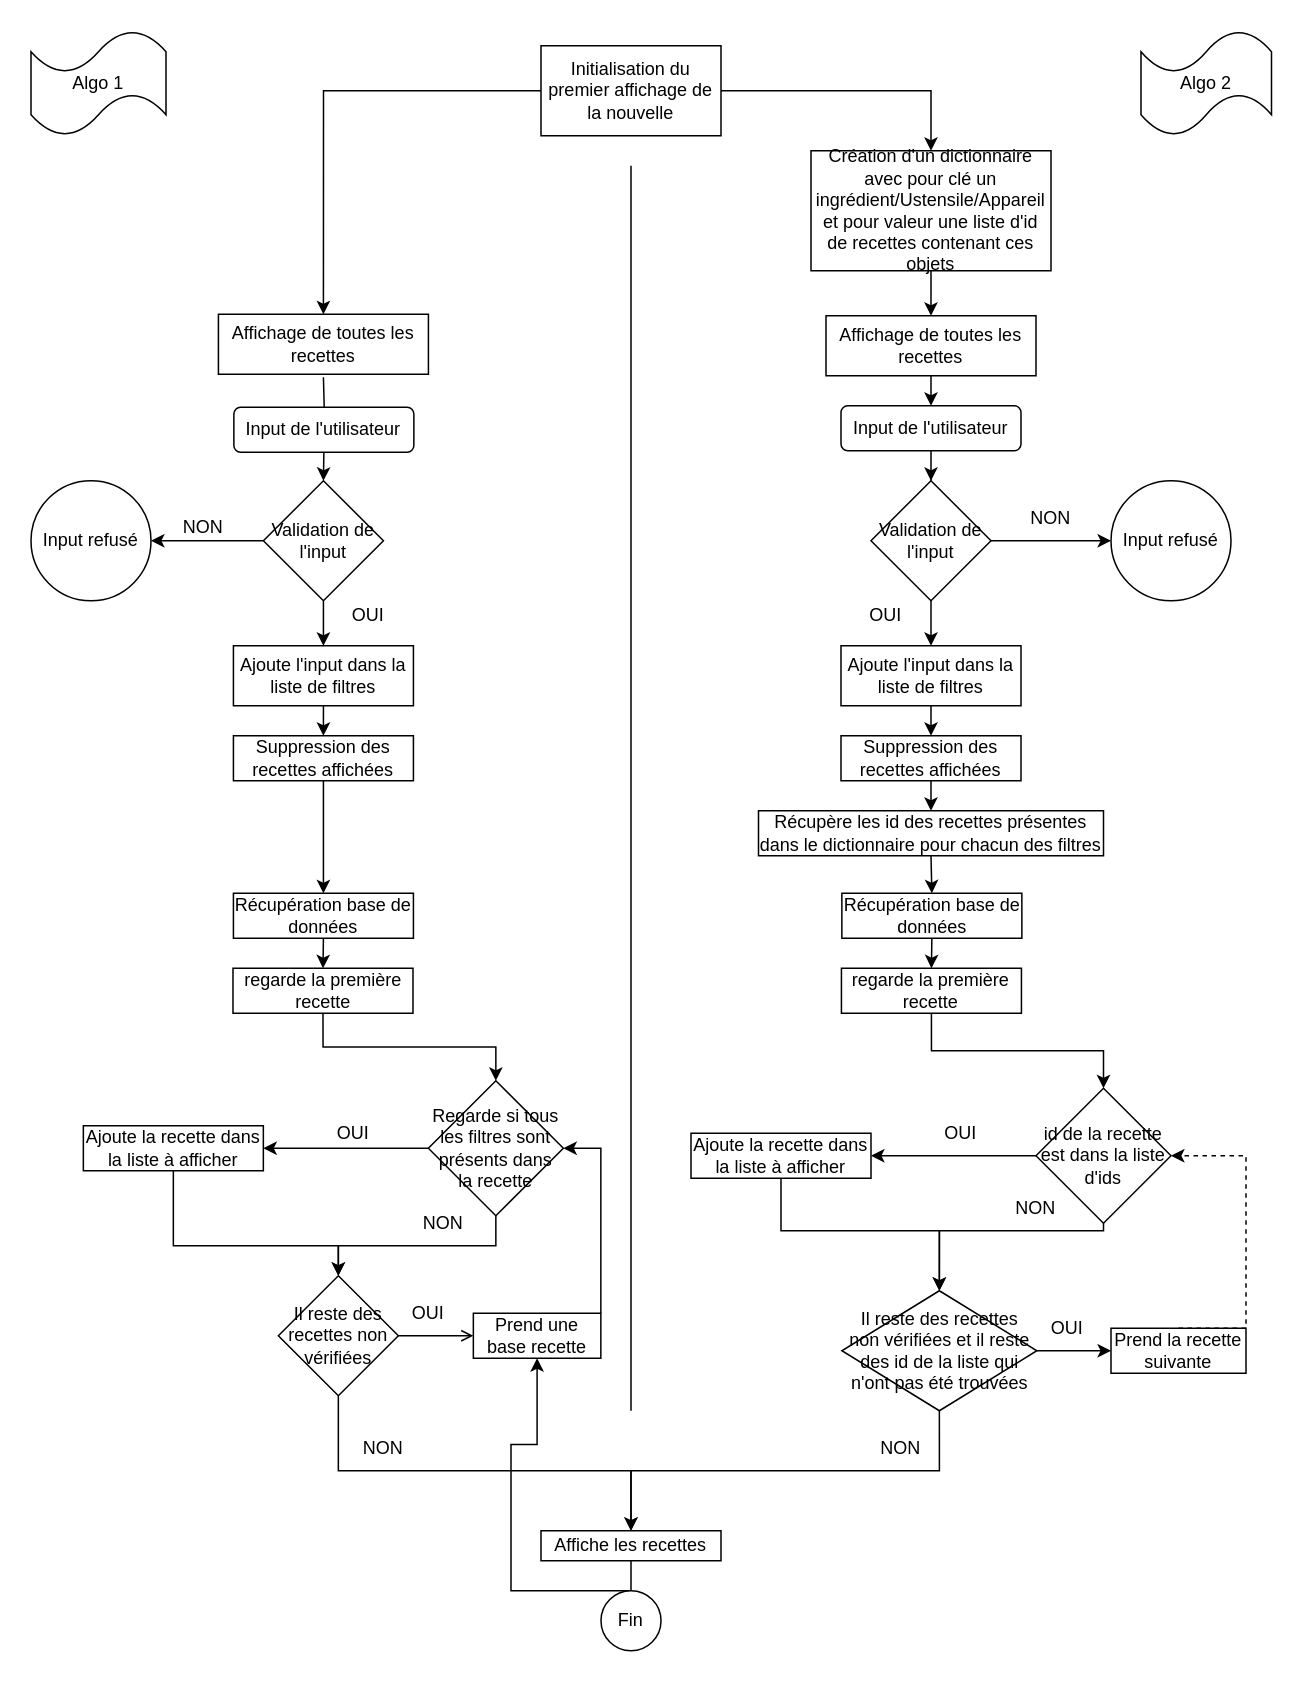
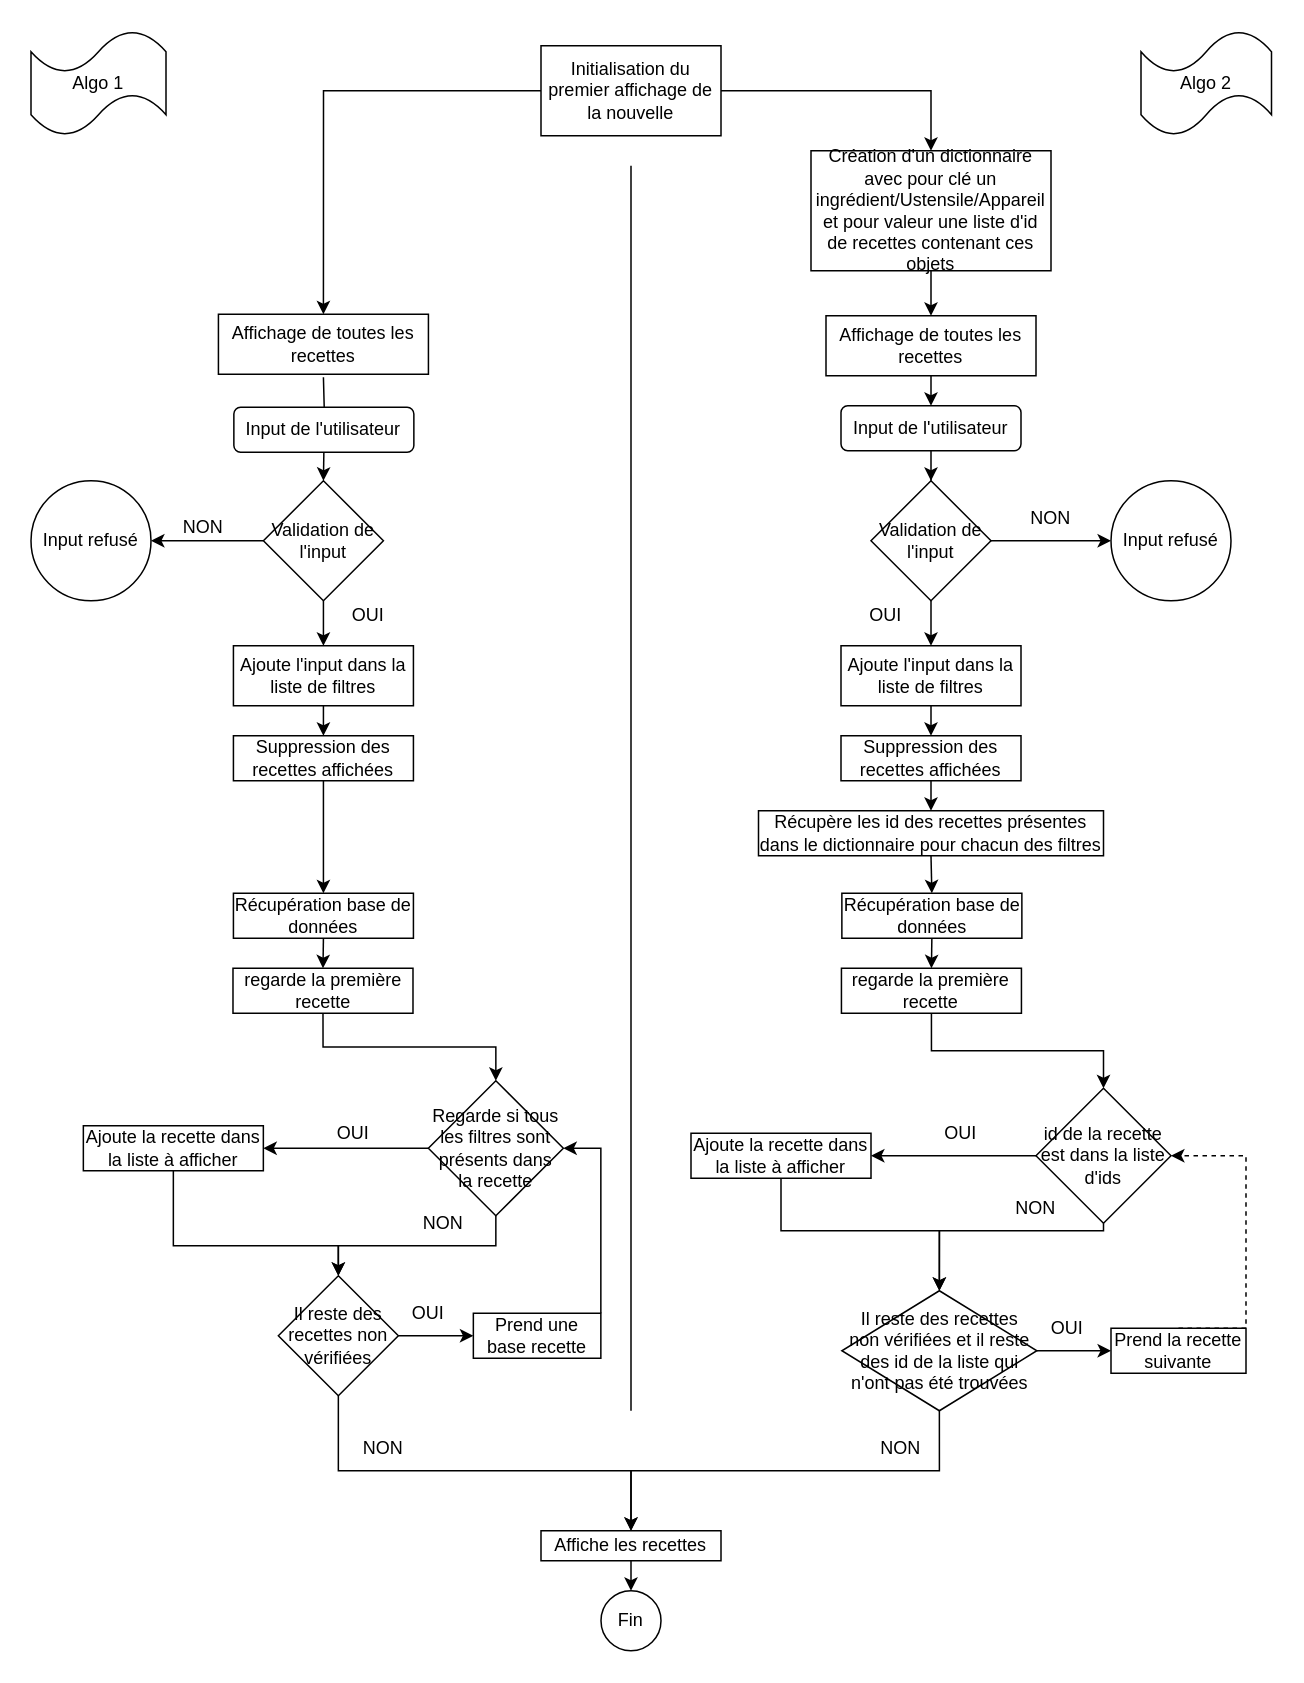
(464, 1336) -> (462, 1336)
(511, 1534) -> (631, 1579)
